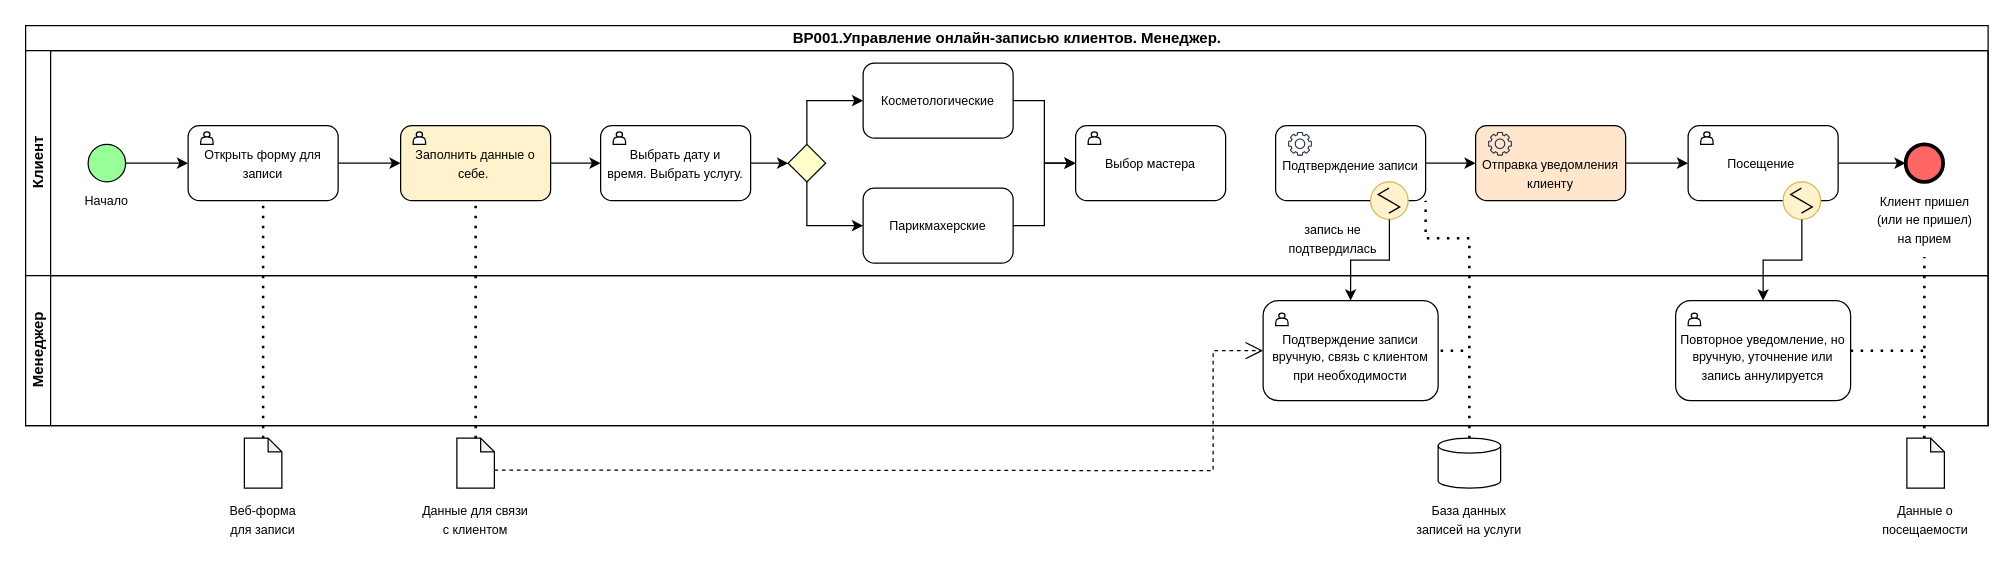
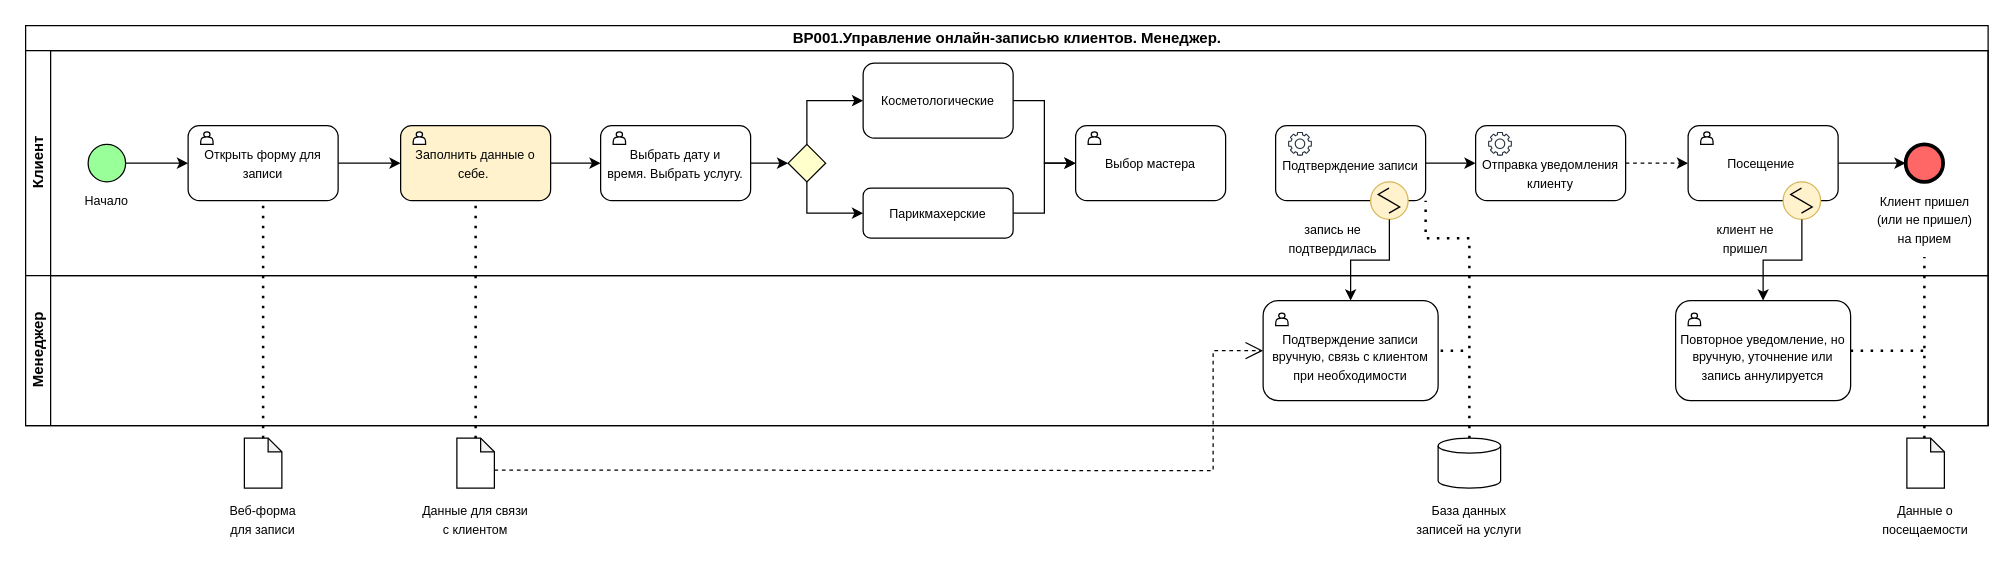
(1551, 163) -> (1551, 163)
(1653, 163) -> (1653, 163)
(938, 226) -> (938, 213)
none -> (1746, 238)
